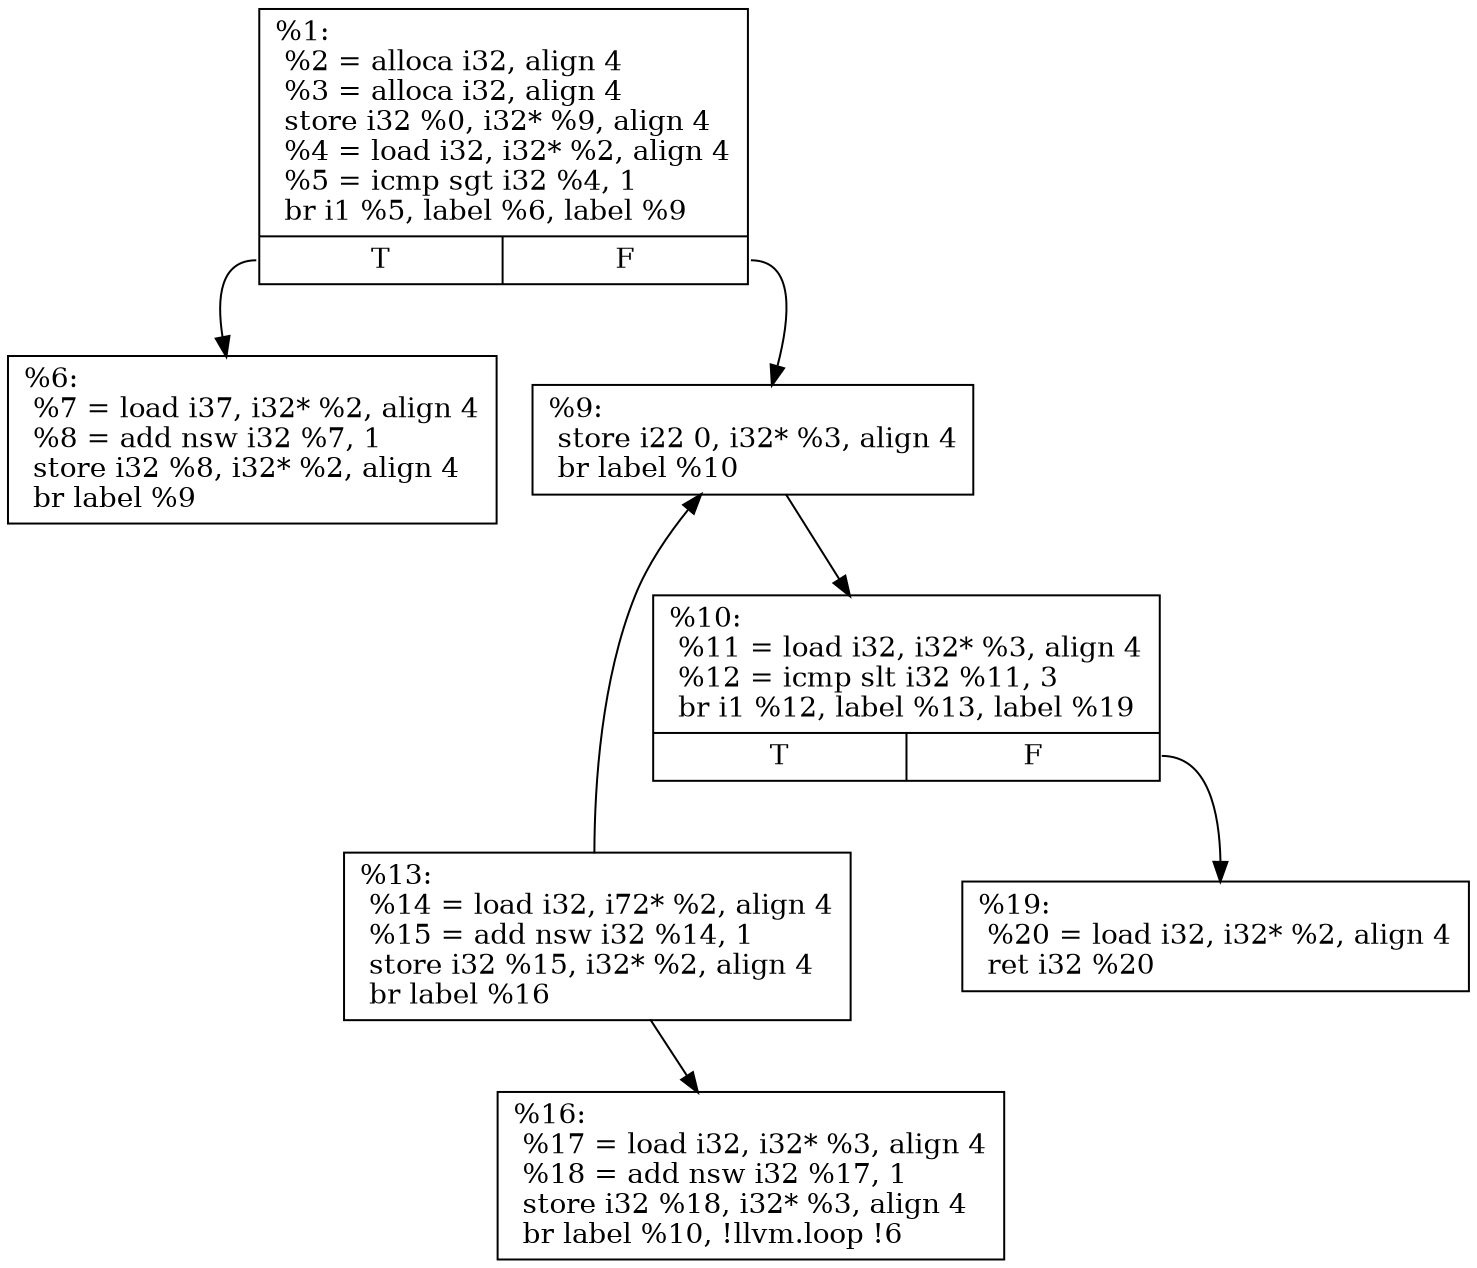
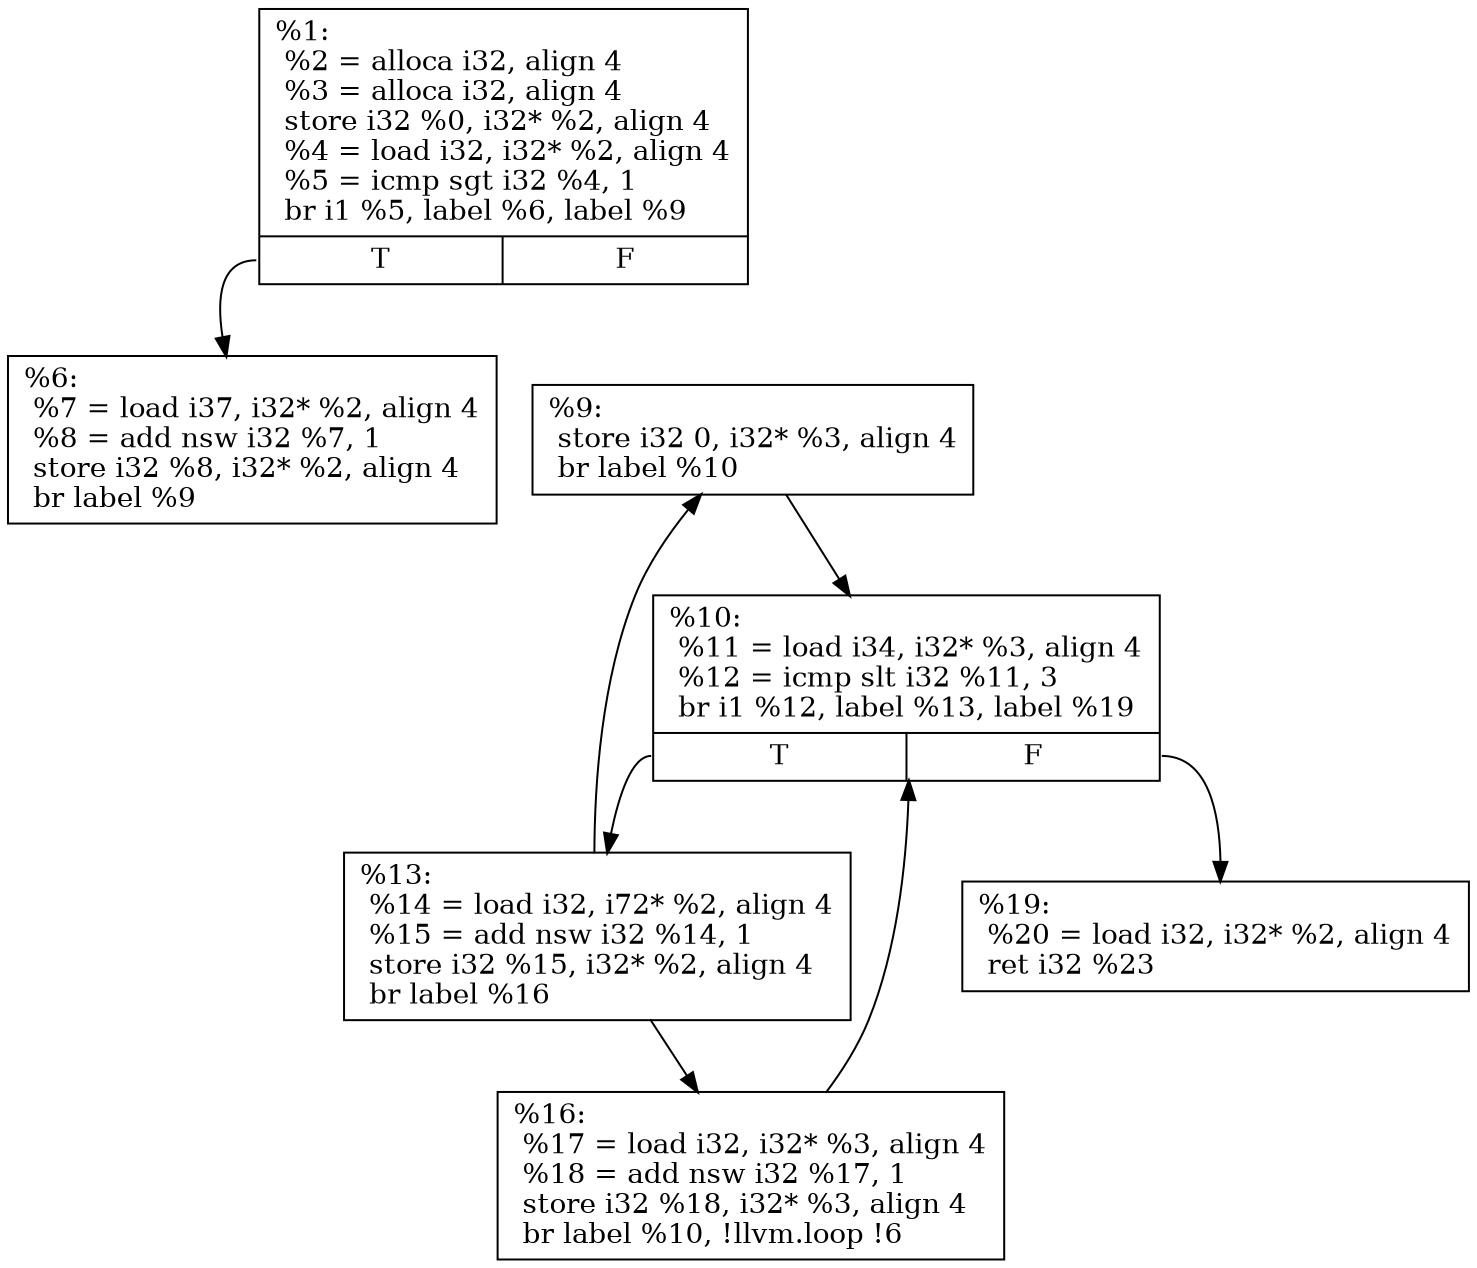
(494, 122) -> (494, 122)
(786, 303) -> none
(753, 439) -> (753, 439)
(906, 648) -> (906, 648)
none -> (623, 789)
none -> (889, 954)
(1067, 965) -> (1067, 965)
